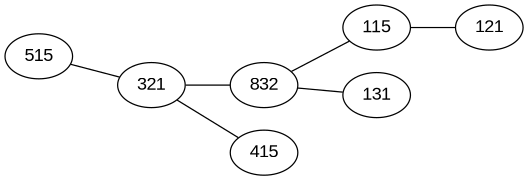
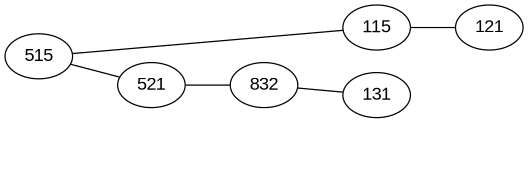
(320, 56) -> (208, 42)
(151, 85) -> (151, 85)
(264, 153) -> none
